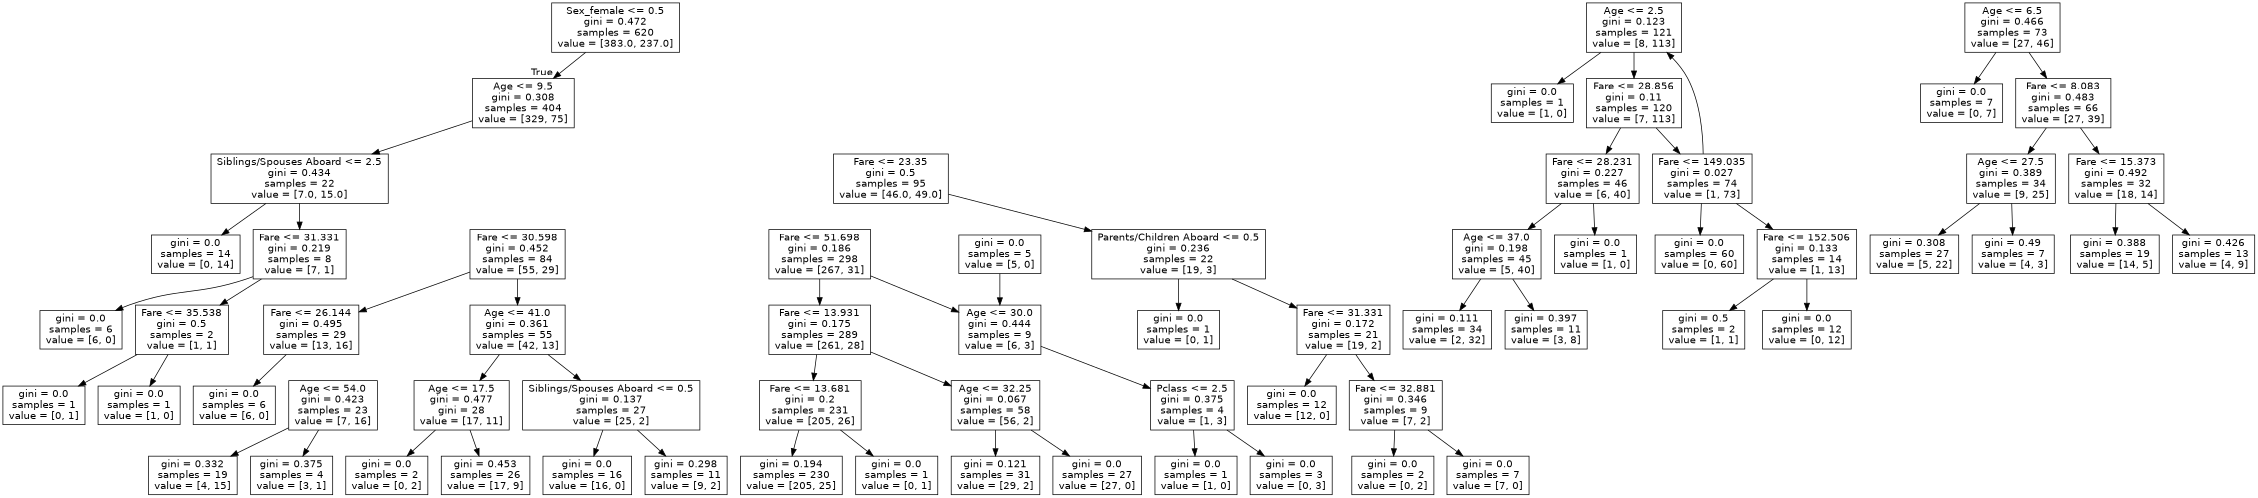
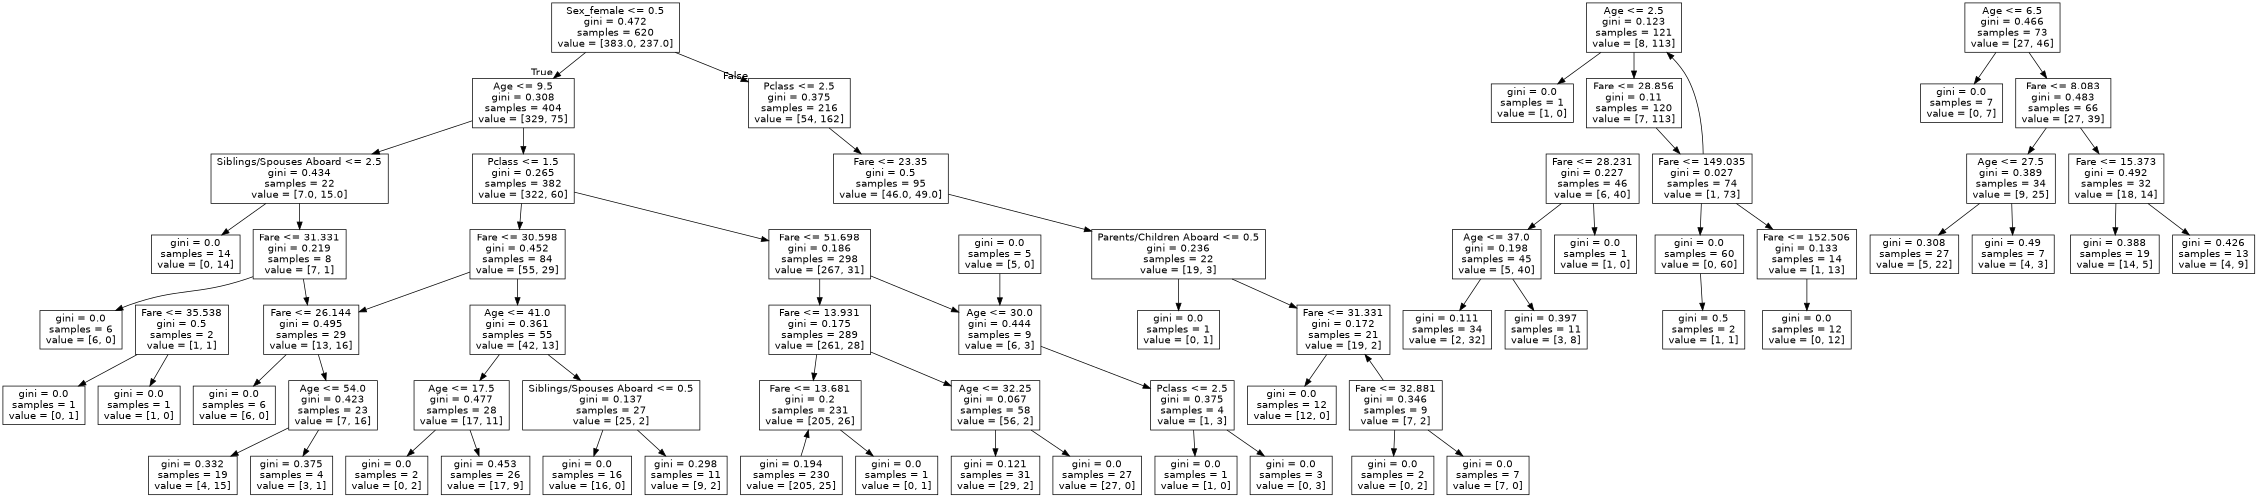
none -> (799, 103)
(1615, 138) -> none
none -> (523, 179)
(244, 290) -> (305, 288)
(1755, 293) -> (1701, 288)
none -> (321, 364)
(1363, 365) -> (1376, 370)
(462, 405) -> (462, 405)
(796, 439) -> (804, 447)
